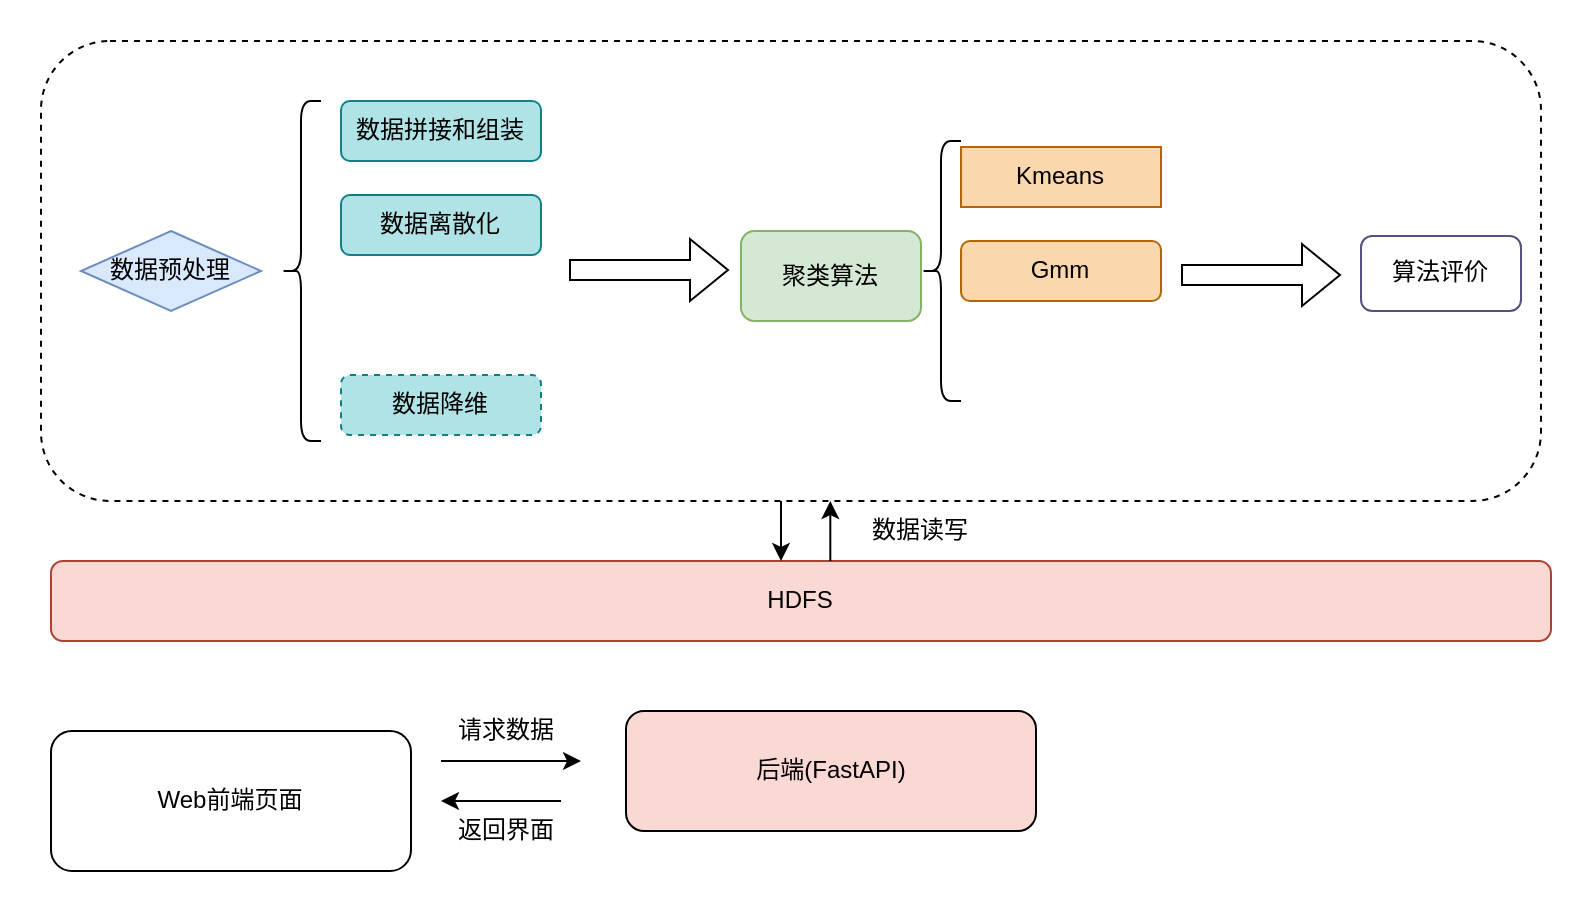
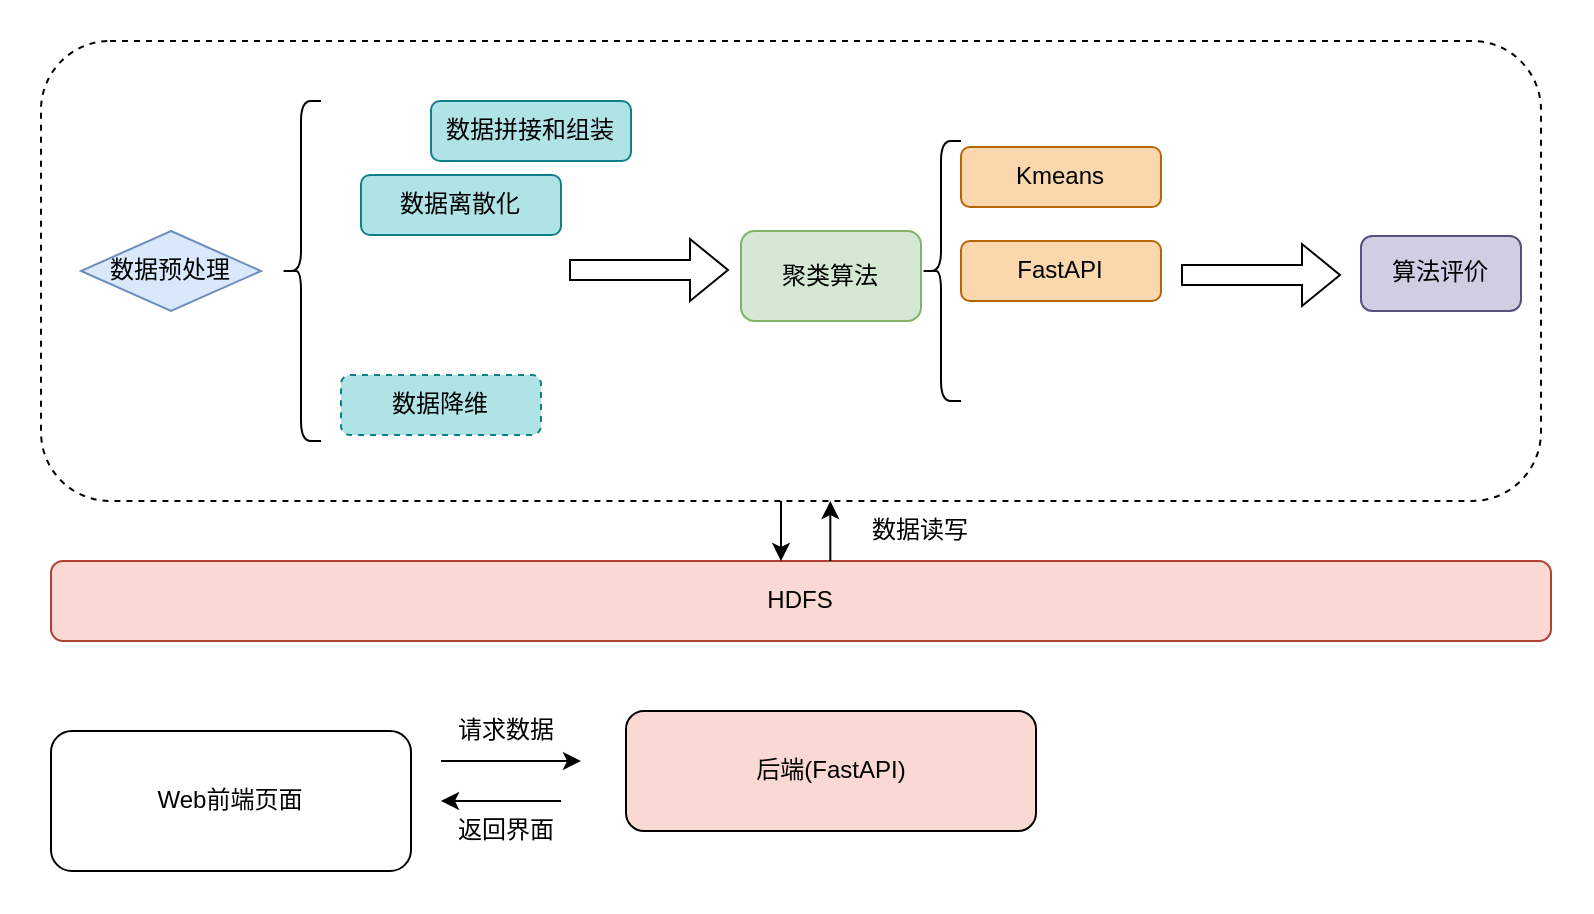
(441, 131) -> (531, 131)
(1061, 177) -> (1061, 177)
(441, 225) -> (461, 205)
(1061, 271) -> (1061, 271)
(1441, 274) -> (1441, 274)
